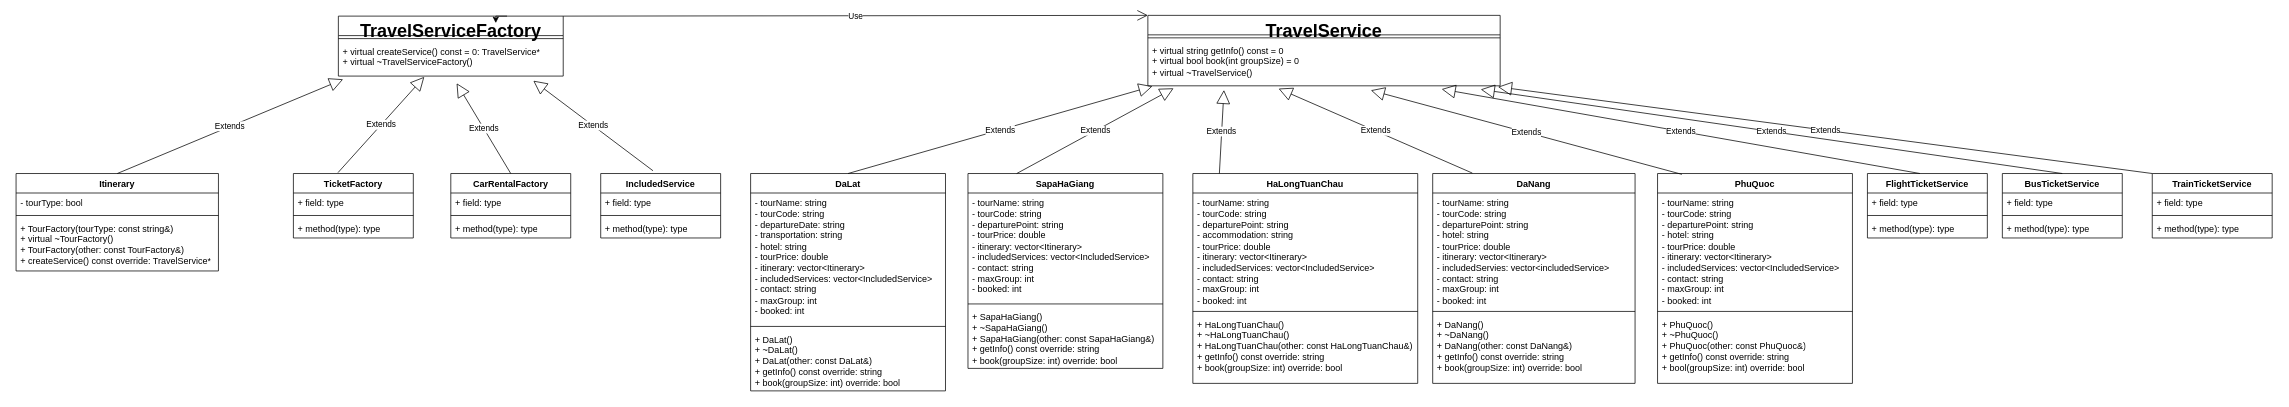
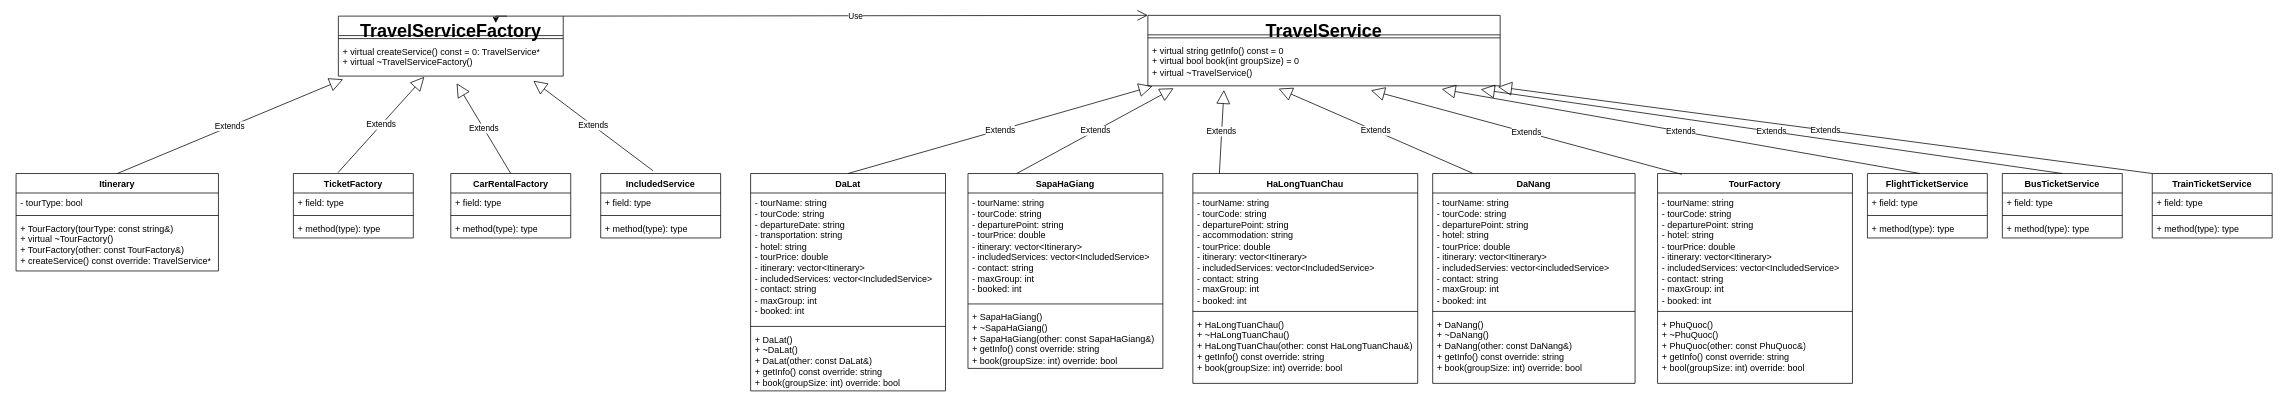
(1755, 184) -> (1755, 184)
